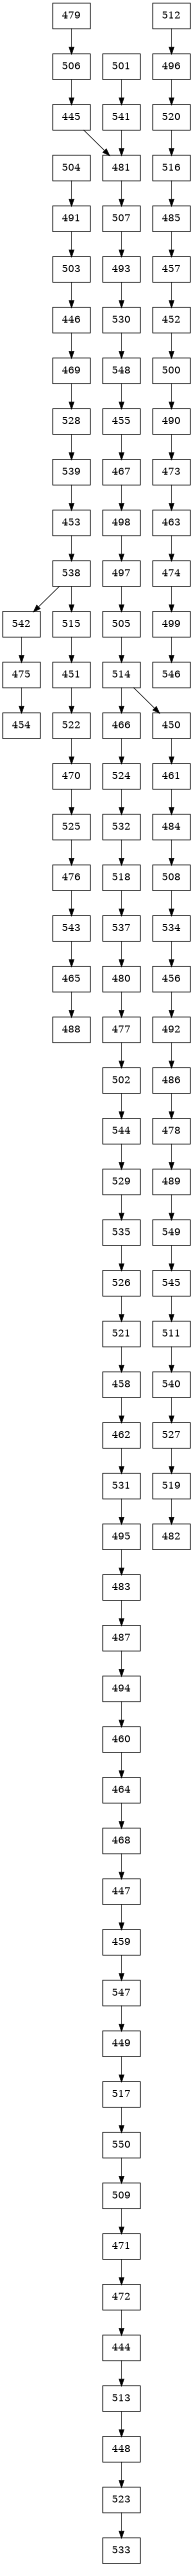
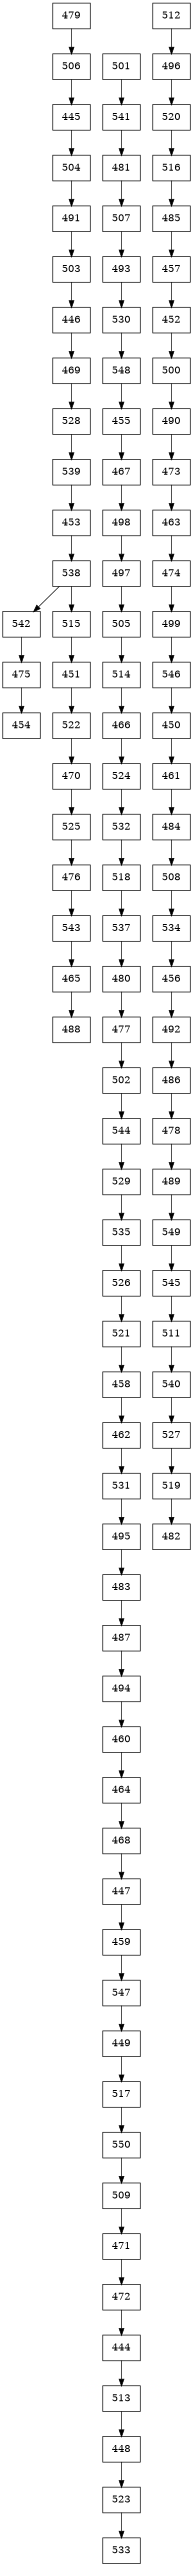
(94, 140) -> (72, 139)
(144, 698) -> (172, 697)
